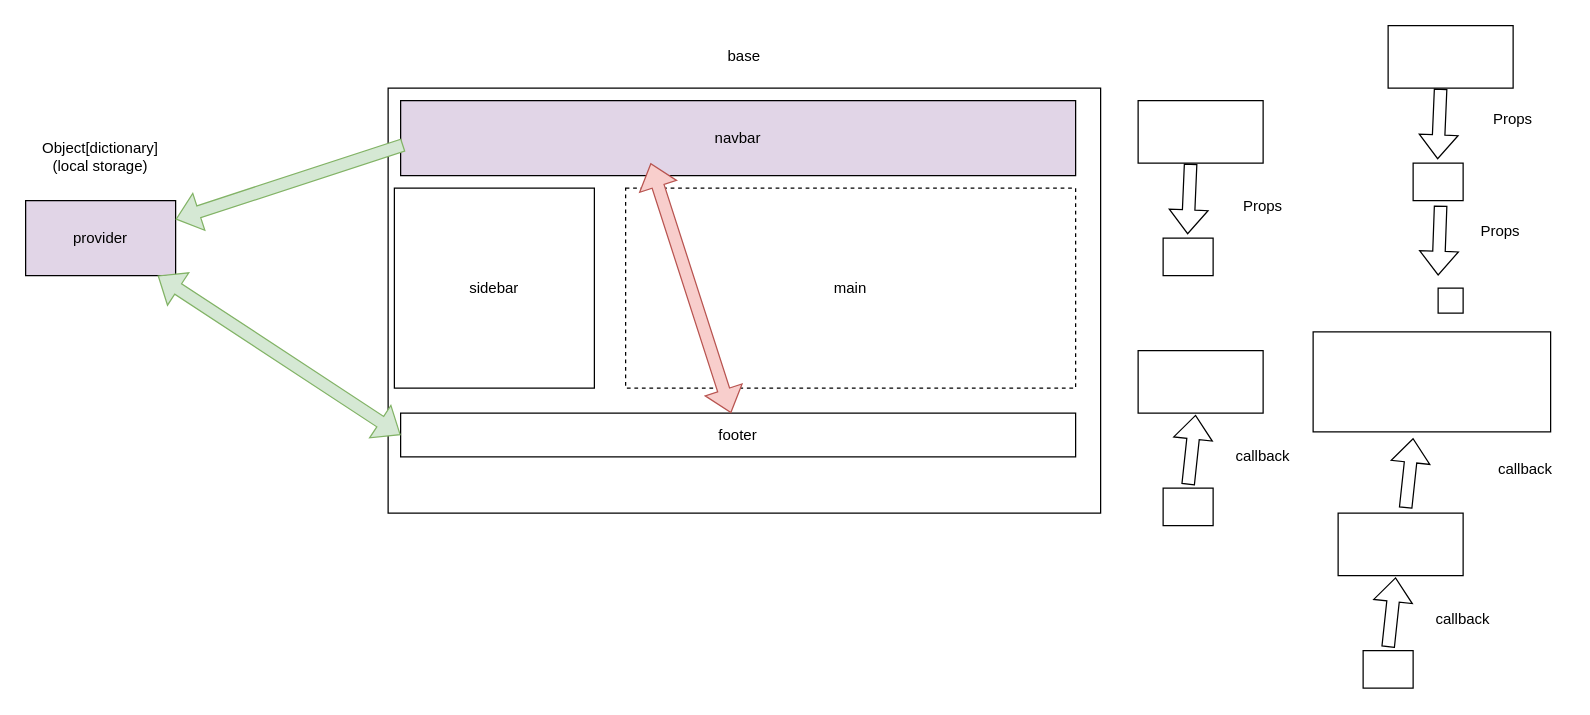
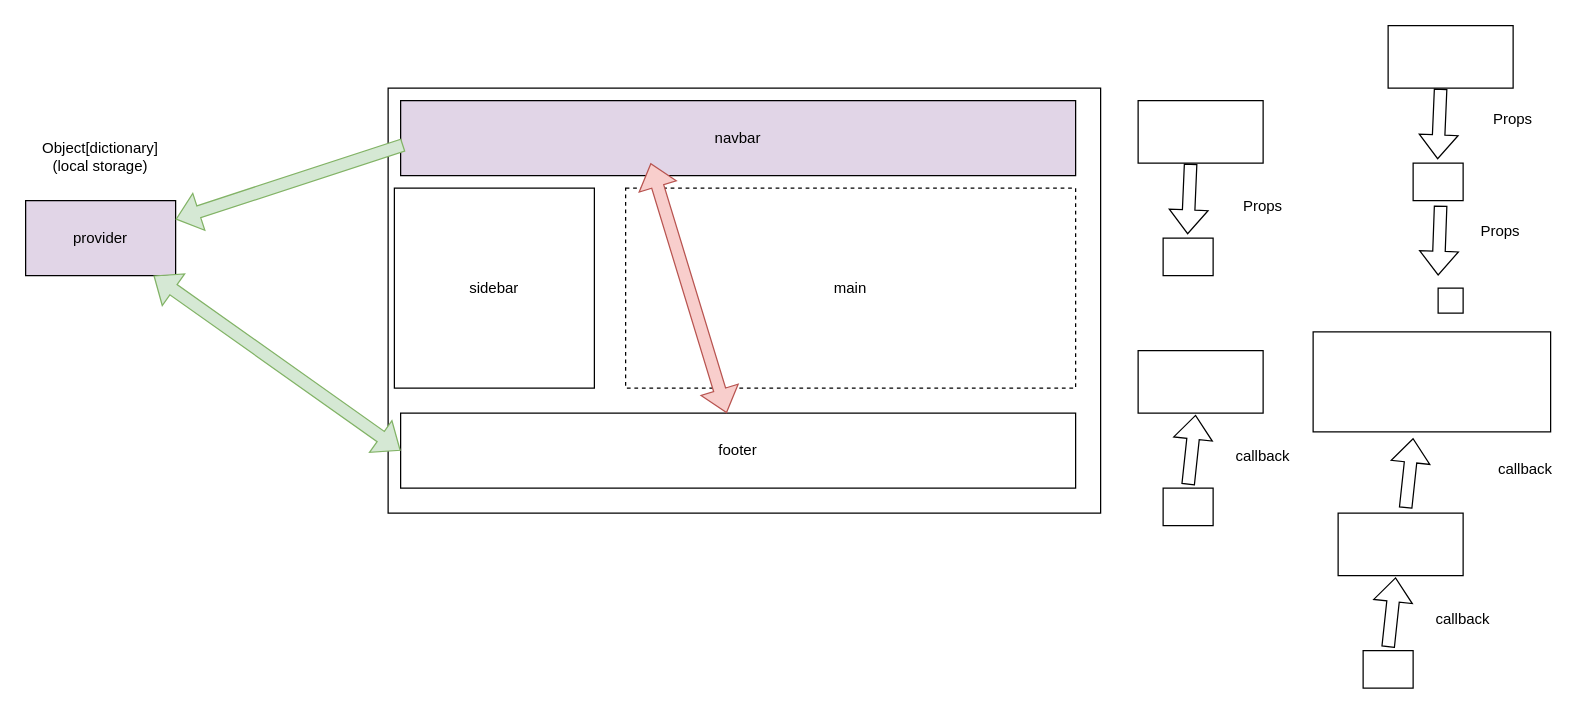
(744, 57) -> none
(738, 435) -> (738, 451)
